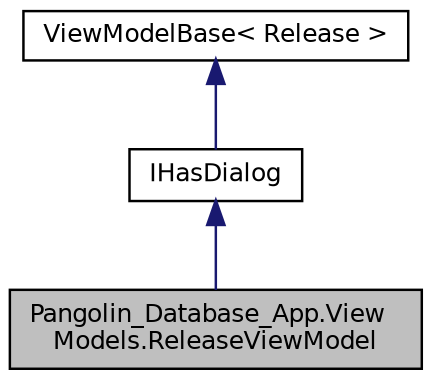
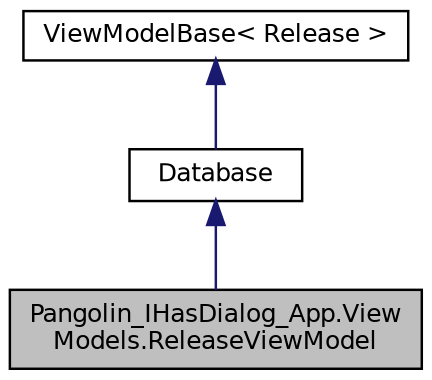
(216, 175) -> (216, 175)
(216, 329) -> (216, 329)
